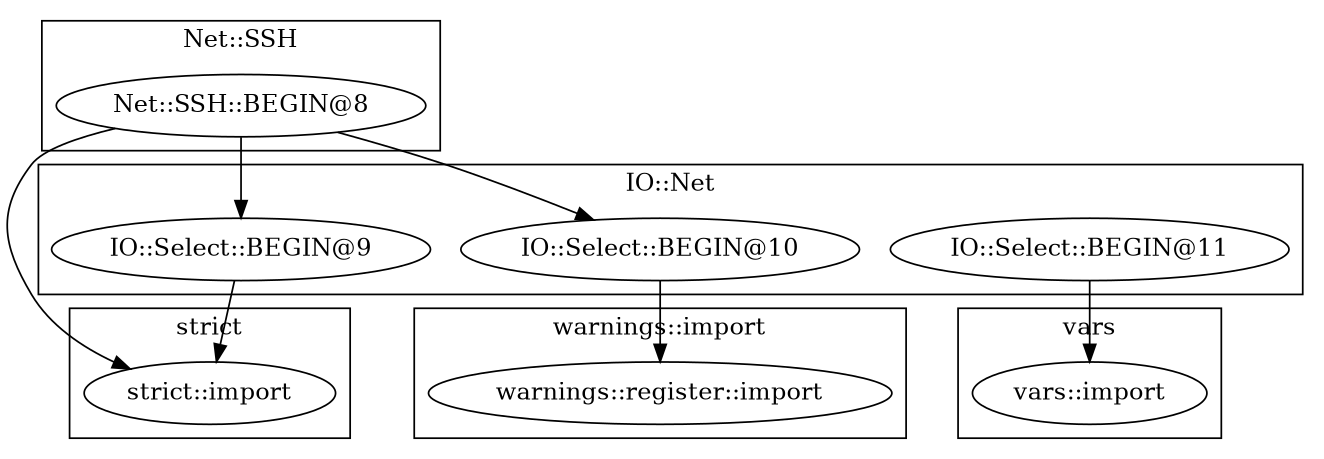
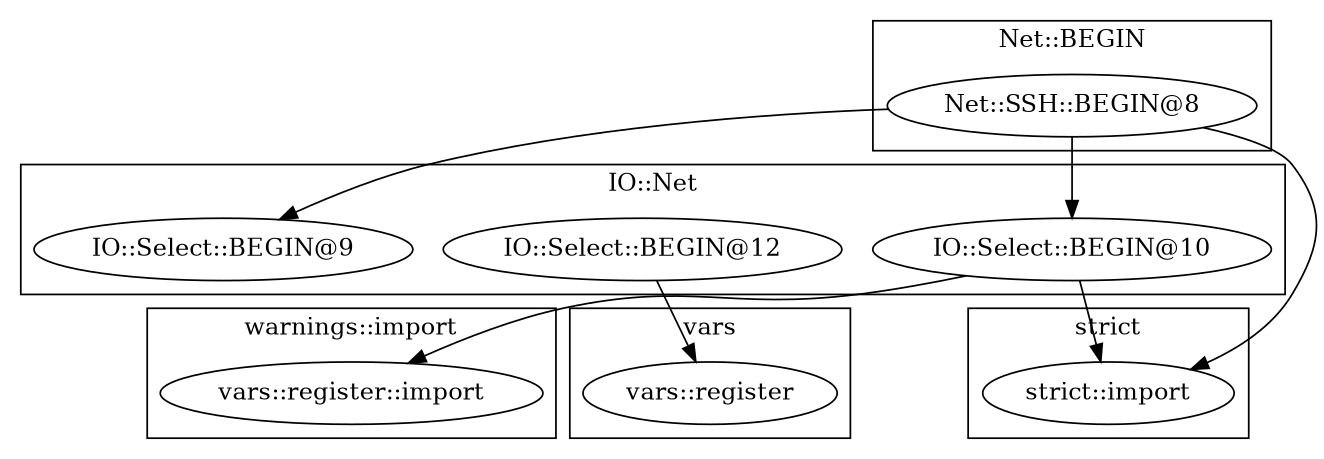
(241, 41) -> (1072, 41)
(1090, 249) -> (643, 249)
(226, 319) -> (1090, 319)
(660, 393) -> (352, 393)
(1090, 393) -> (710, 393)
